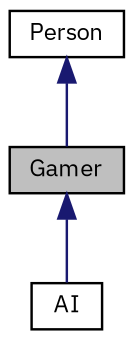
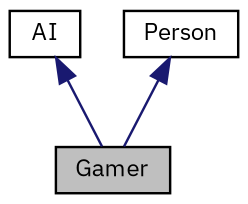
(67, 251) -> (85, 113)
